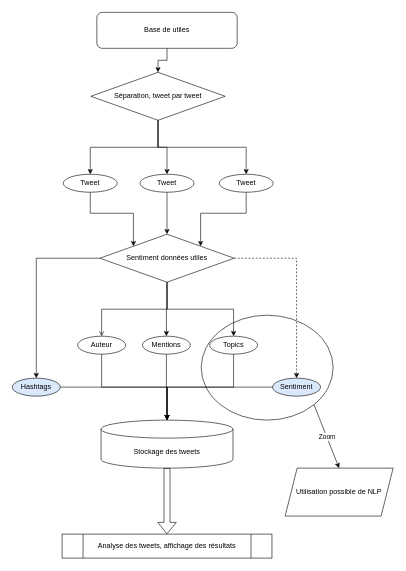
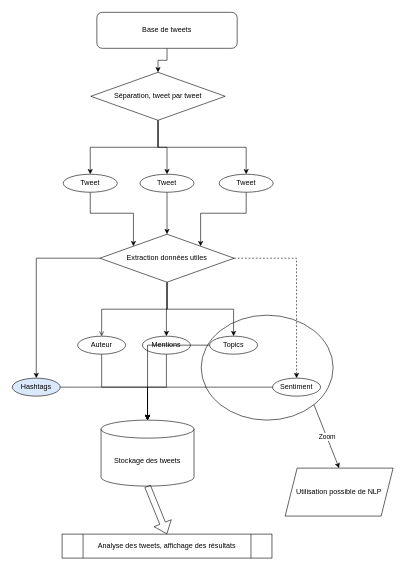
(167, 30) -> (167, 30)
(167, 258) -> (167, 258)
(297, 387) -> (297, 387)
(167, 444) -> (148, 453)
